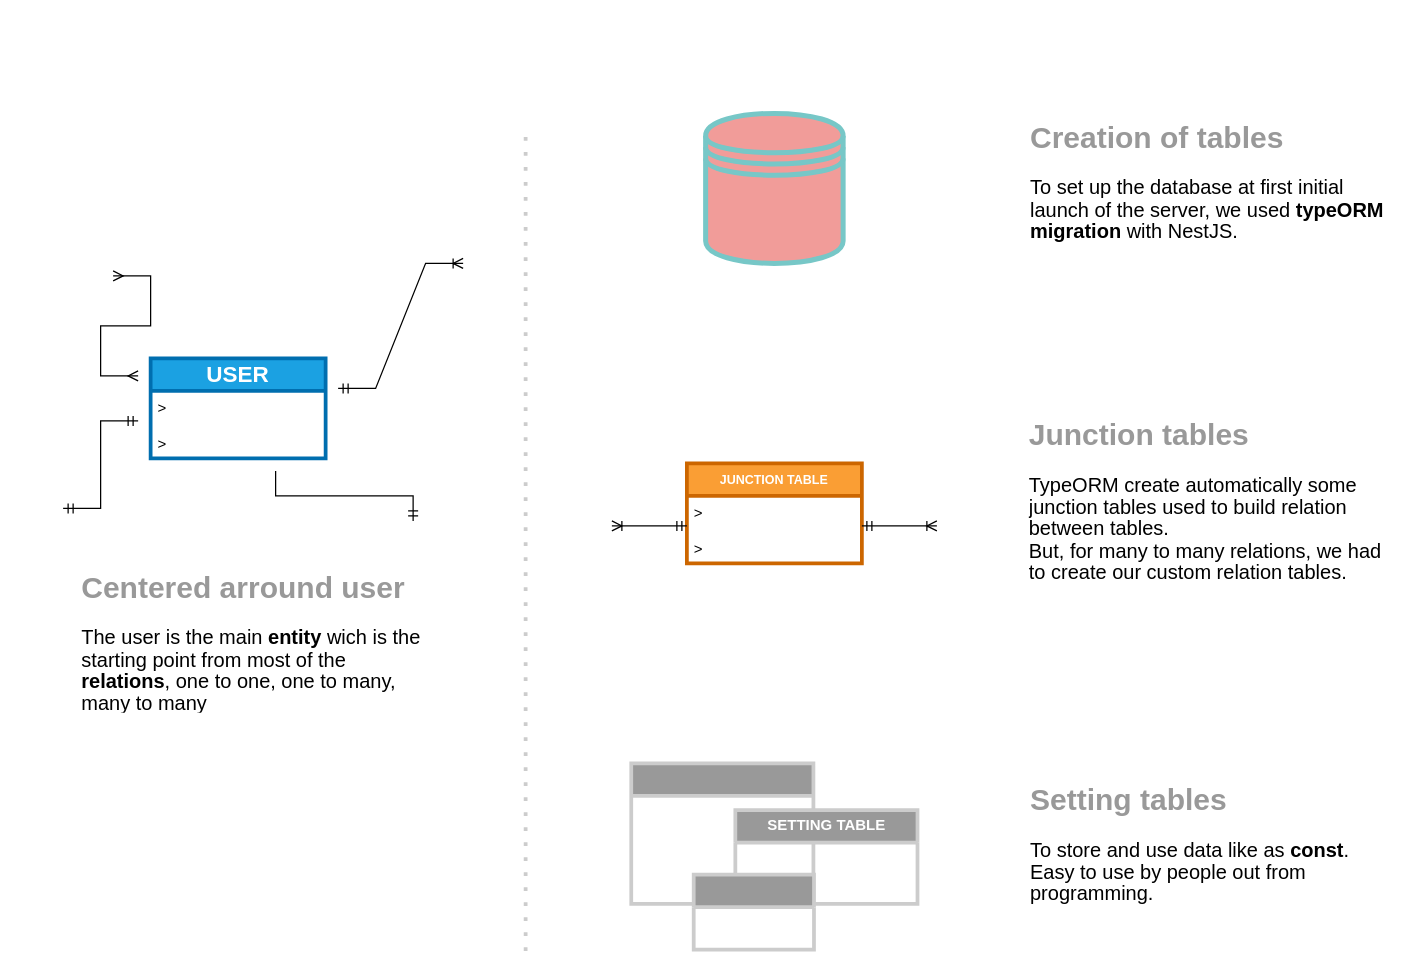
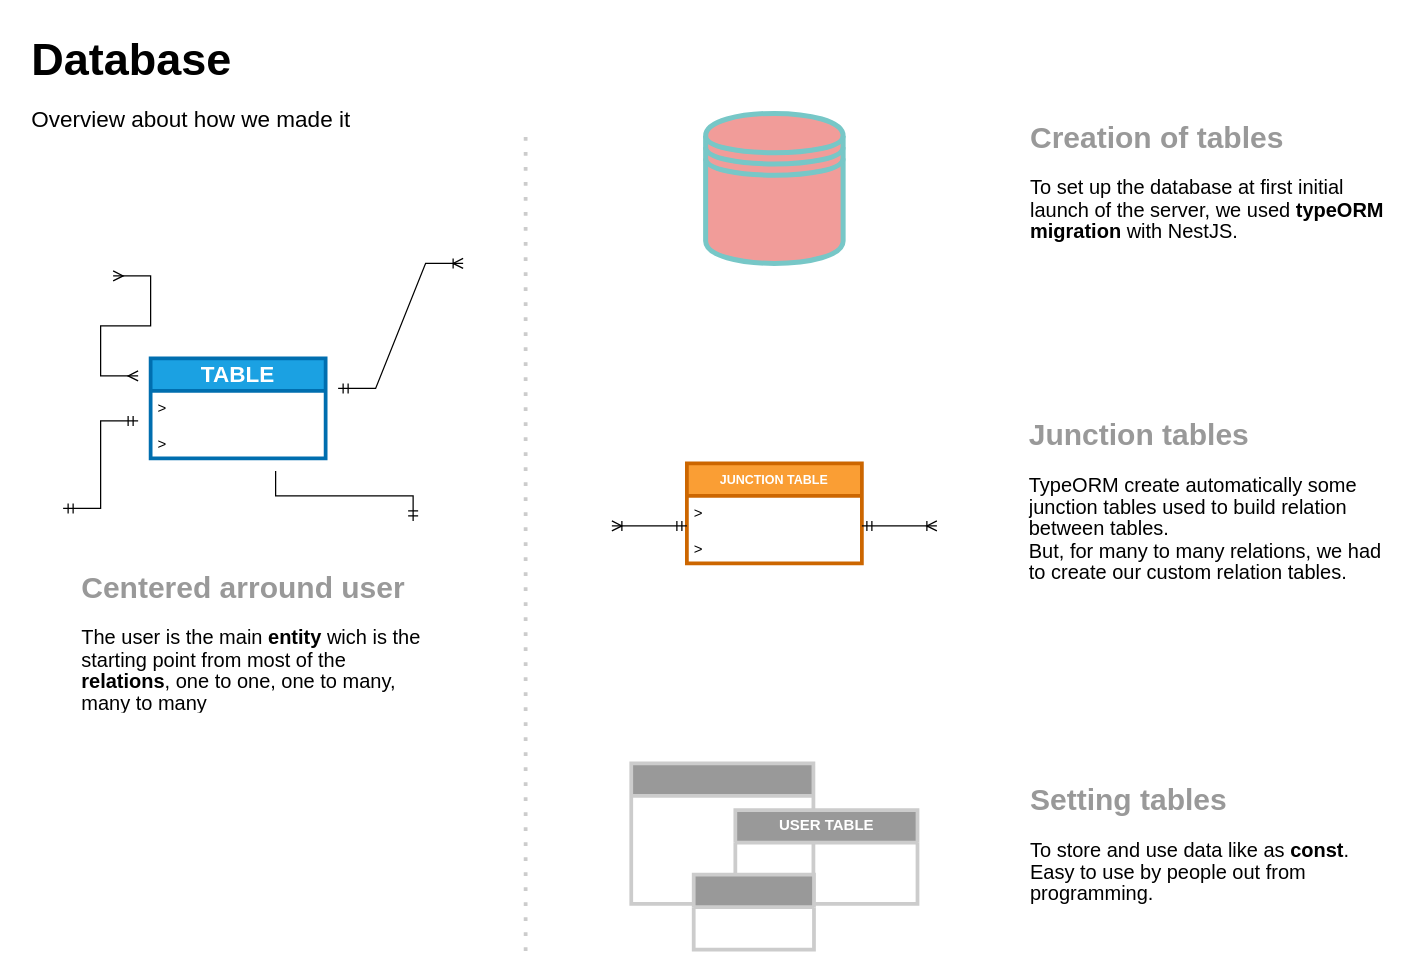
none -> (201, 101)
(238, 374) -> (238, 374)
(827, 826) -> (827, 826)
